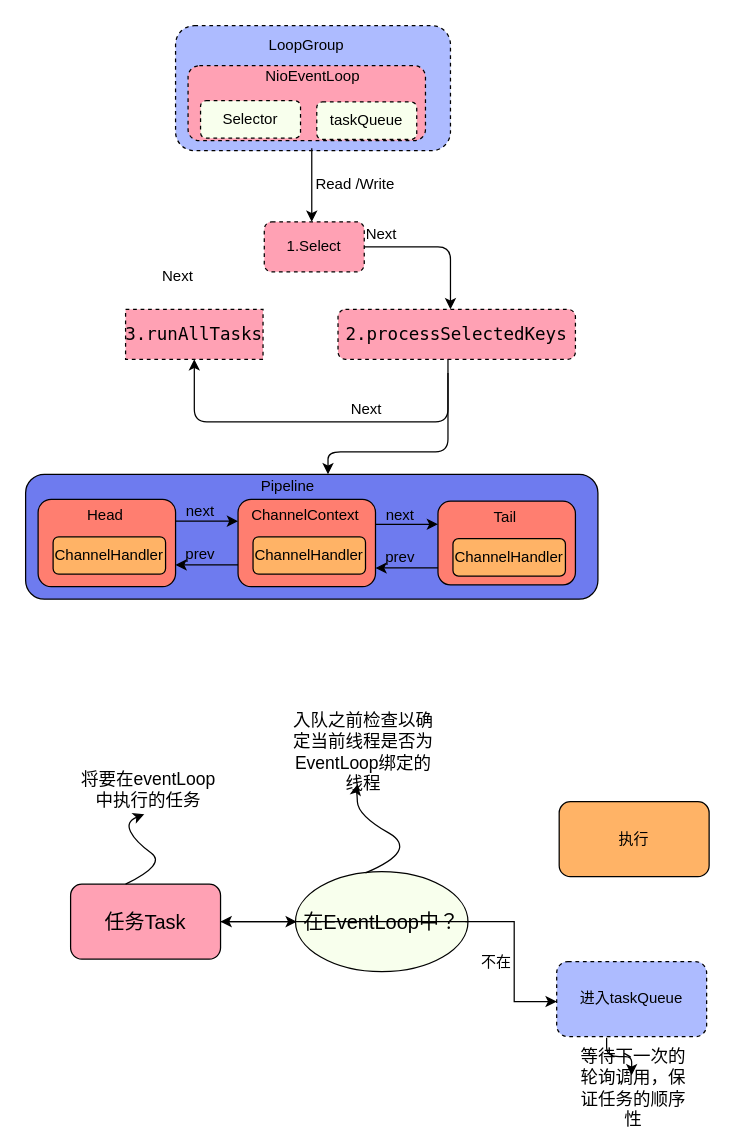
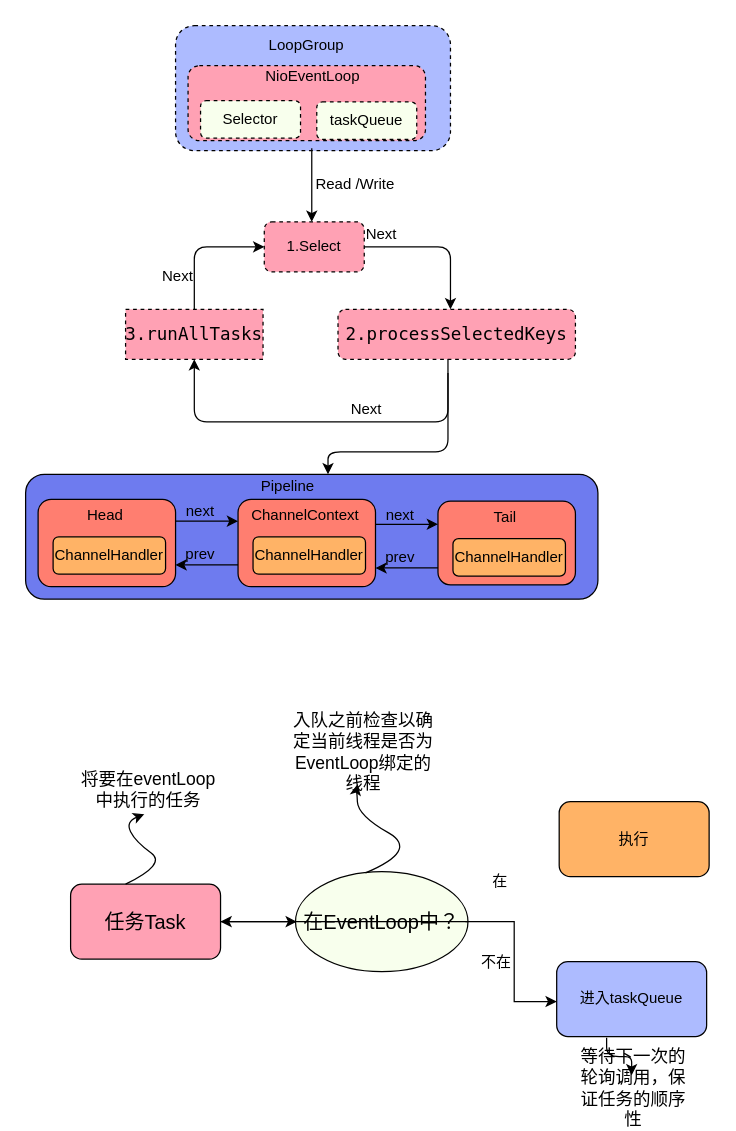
none -> (196, 251)
none -> (501, 882)
(632, 999) -> (632, 999)
